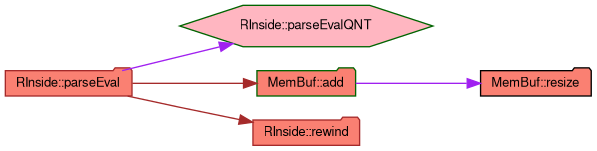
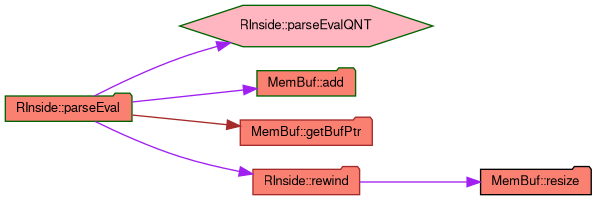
(69, 83) -> (69, 109)
(188, 83) -> (188, 96)
(411, 83) -> (413, 182)
(183, 108) -> (165, 152)
none -> (306, 133)
